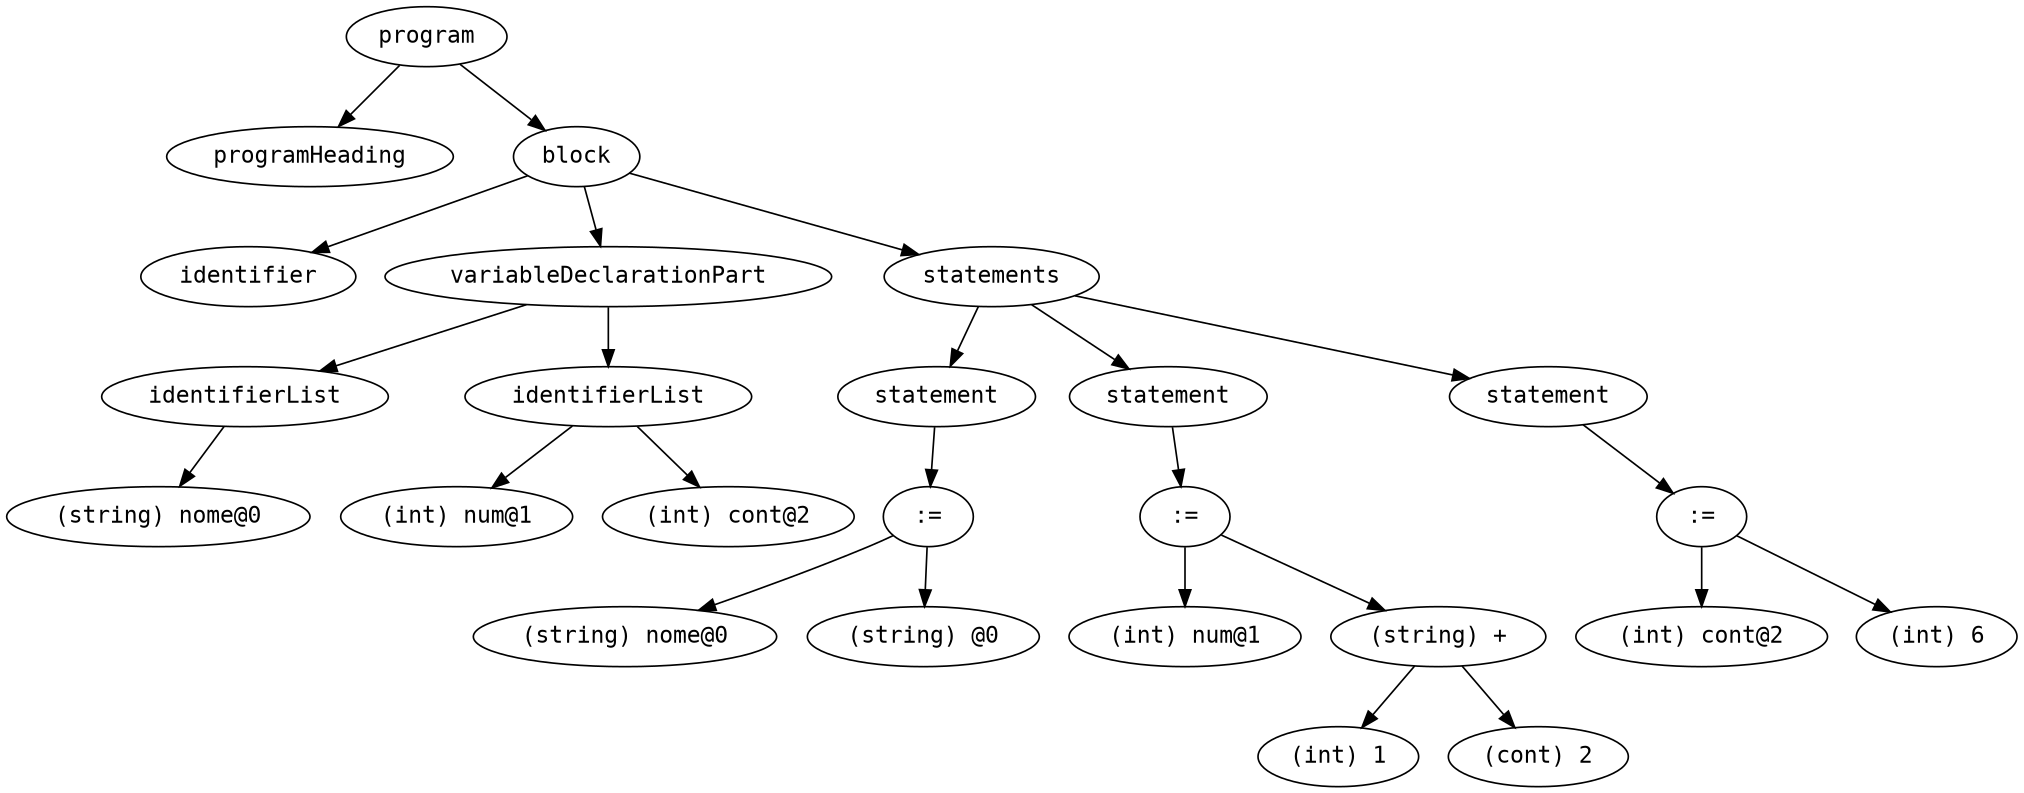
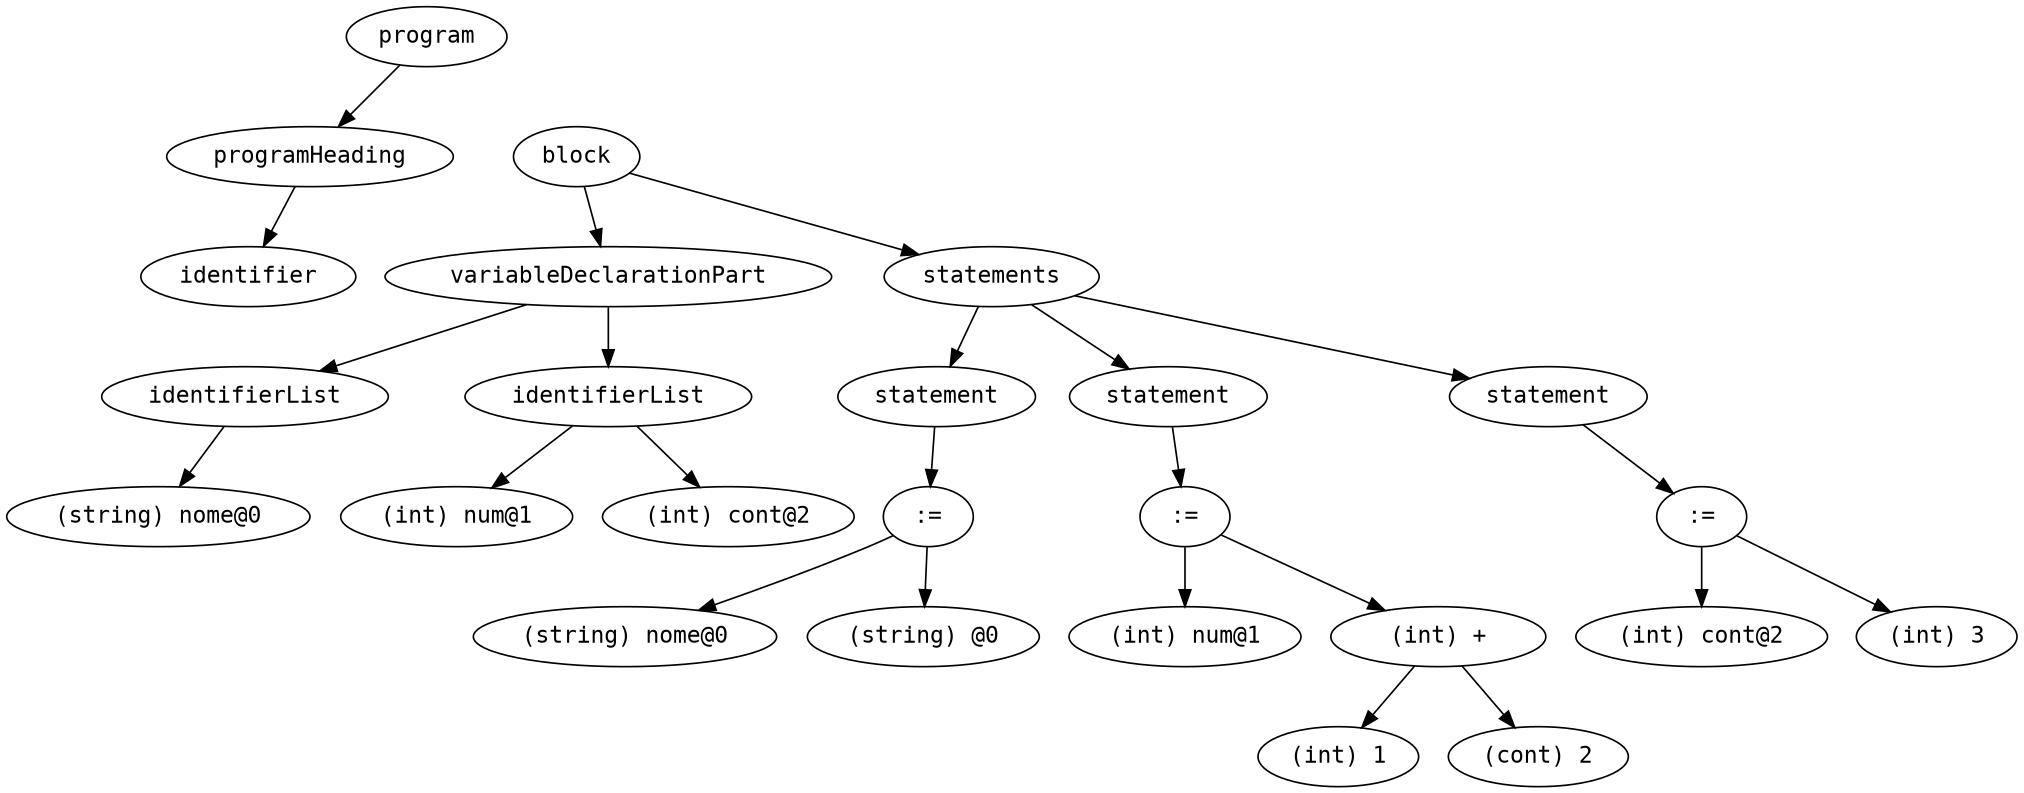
(496, 92) -> none
(428, 211) -> (283, 209)
(1438, 637) -> (1438, 637)
(1937, 637) -> (1937, 637)
